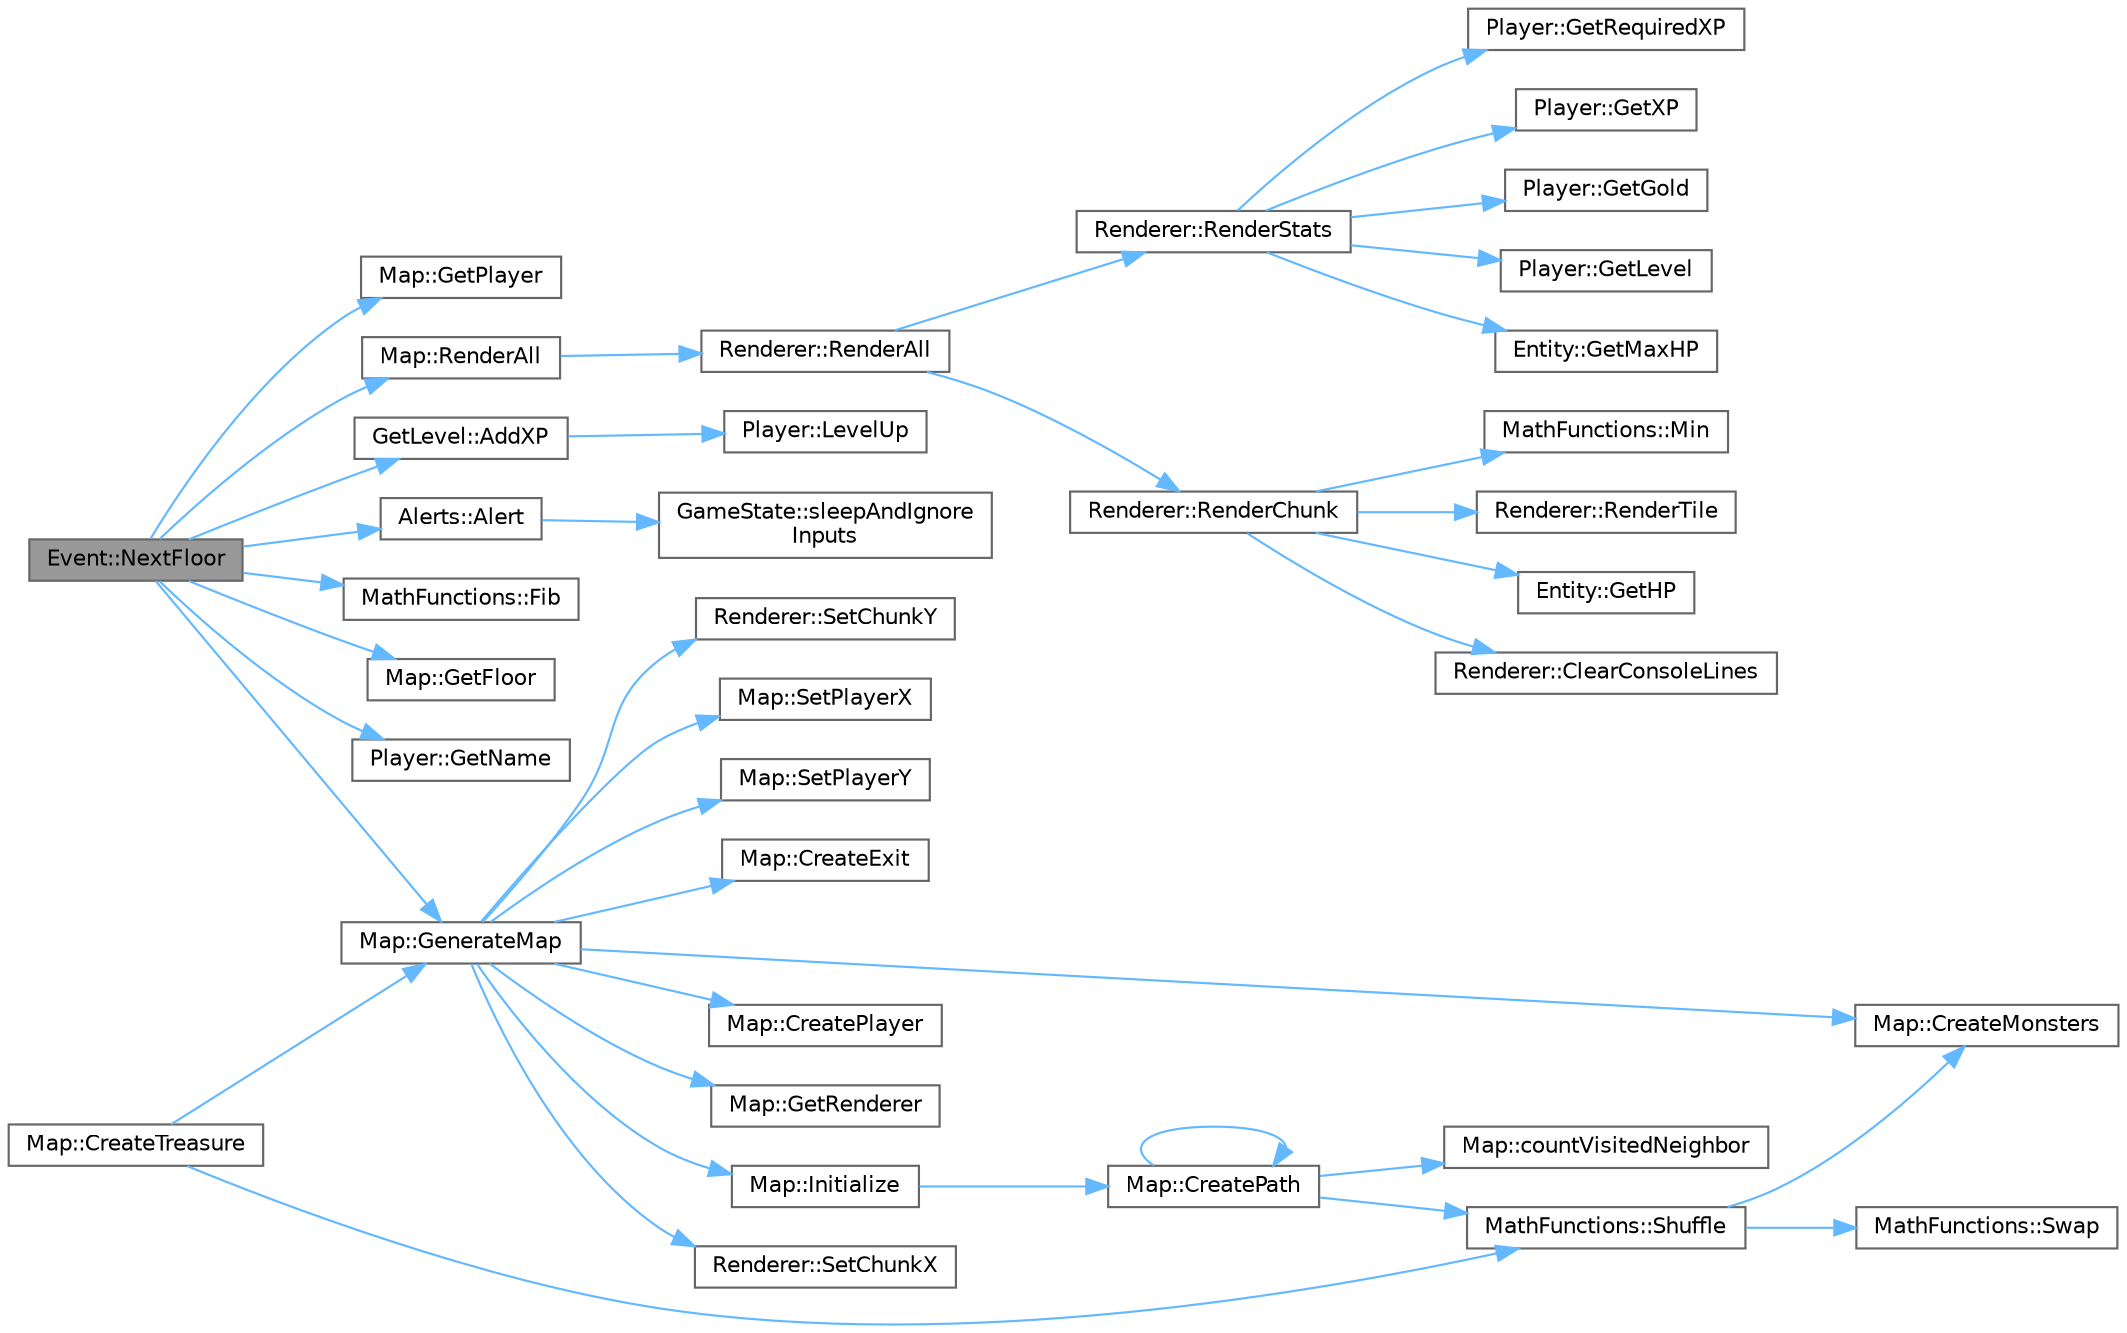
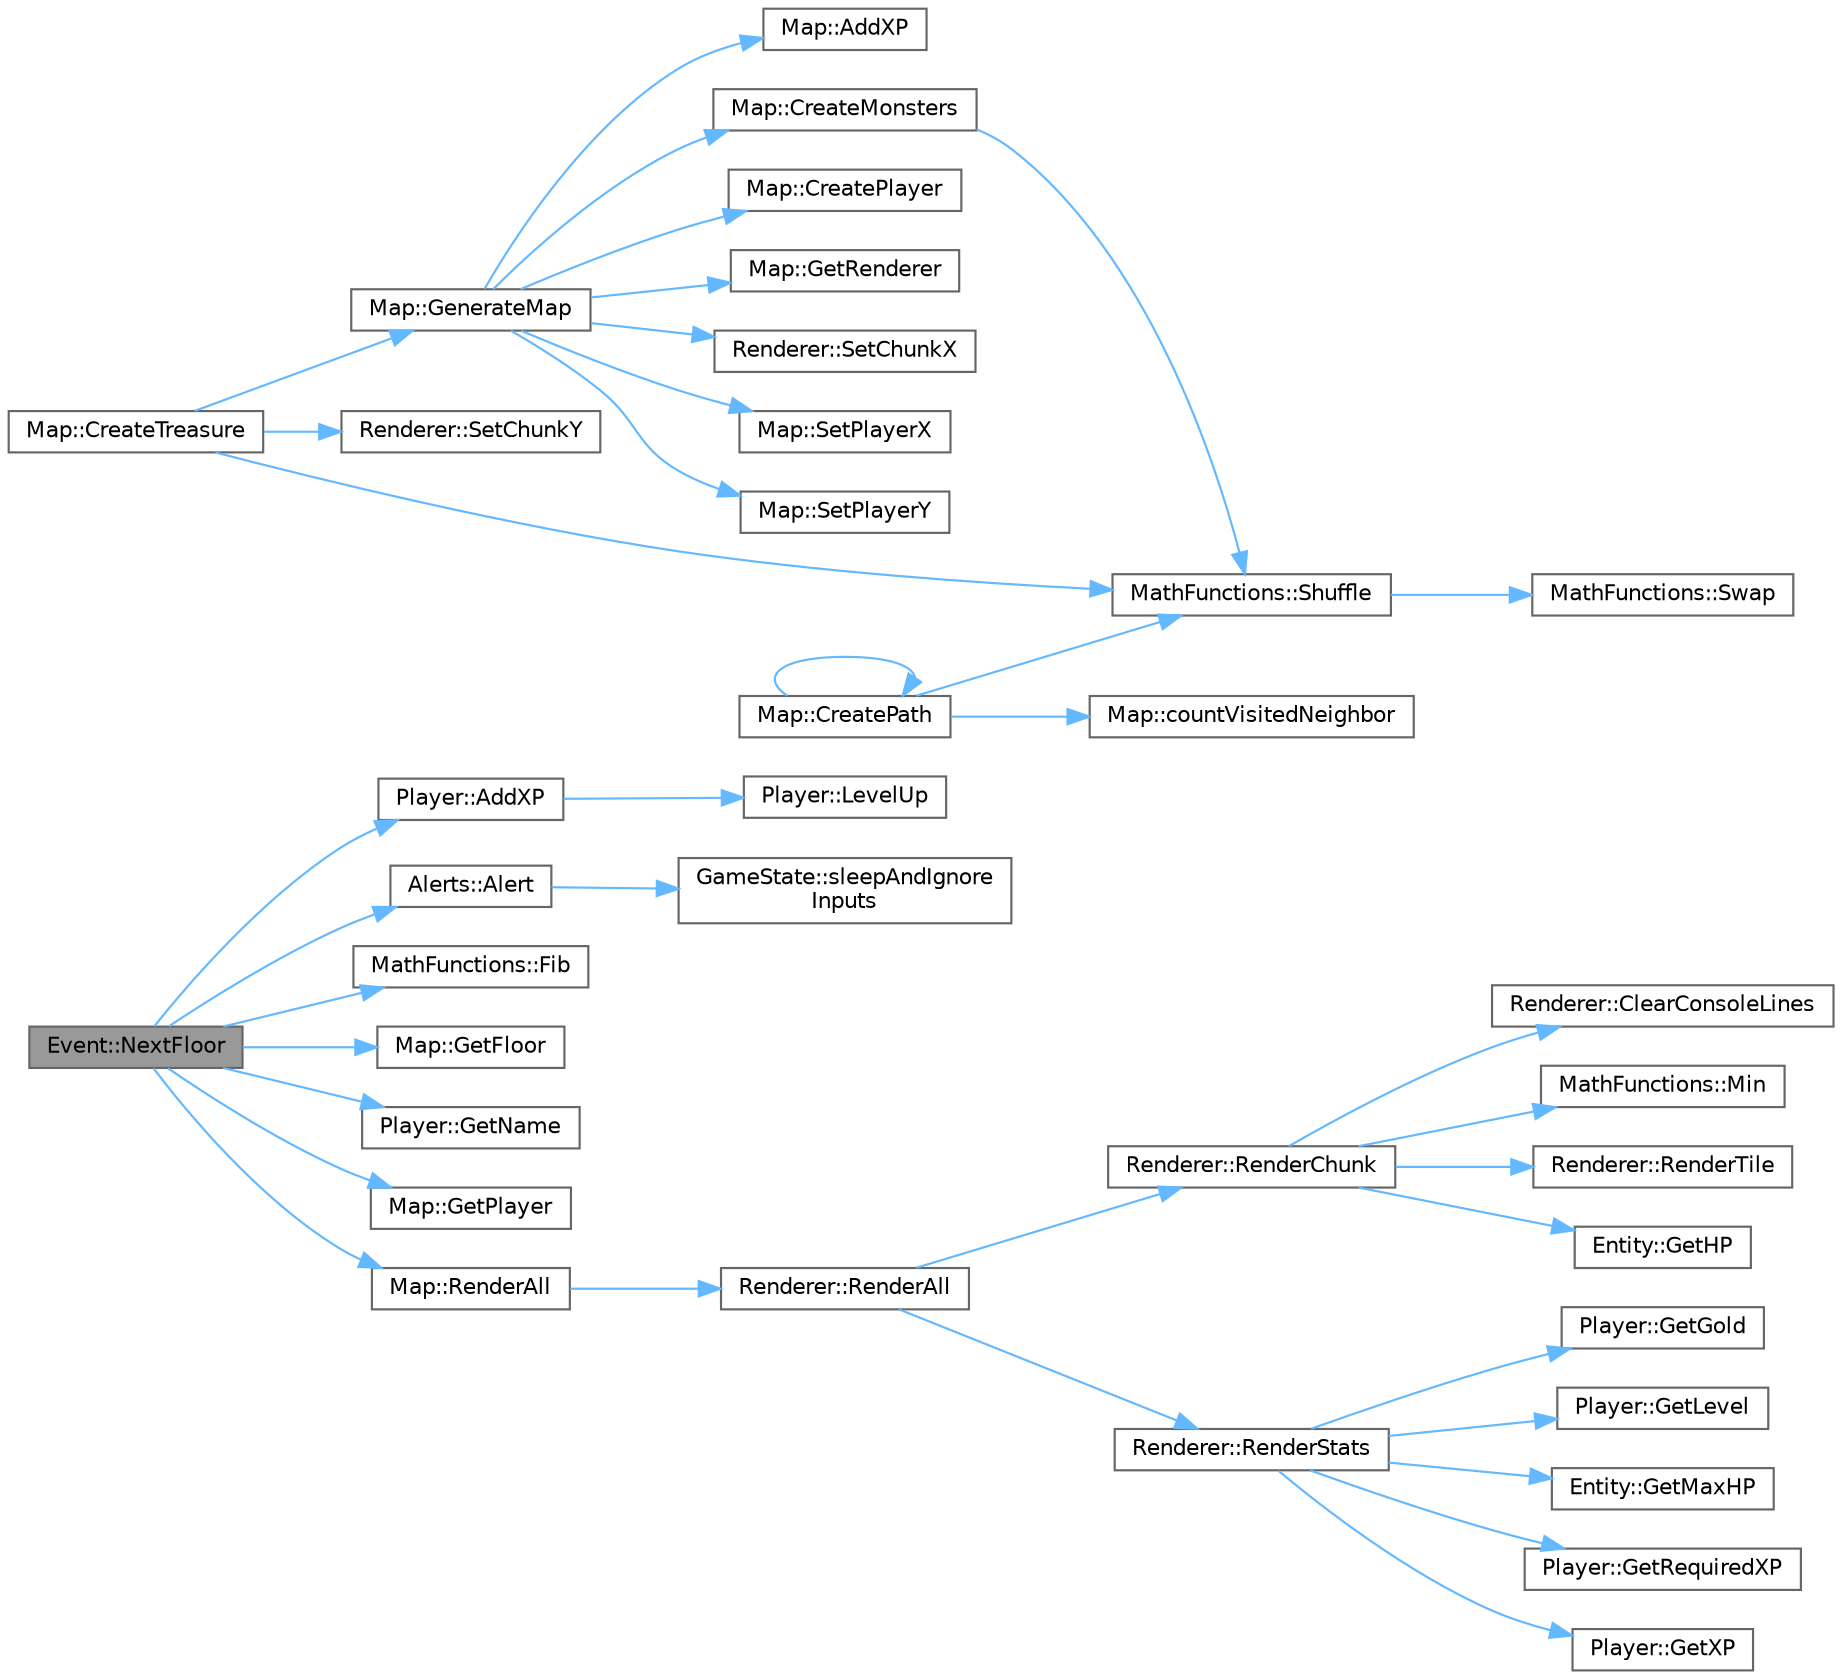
(461, 438) -> (471, 799)
(291, 743) -> none
(596, 774) -> (291, 432)
(825, 860) -> (845, 29)
(1846, 1147) -> (1146, 316)
(825, 1186) -> none
